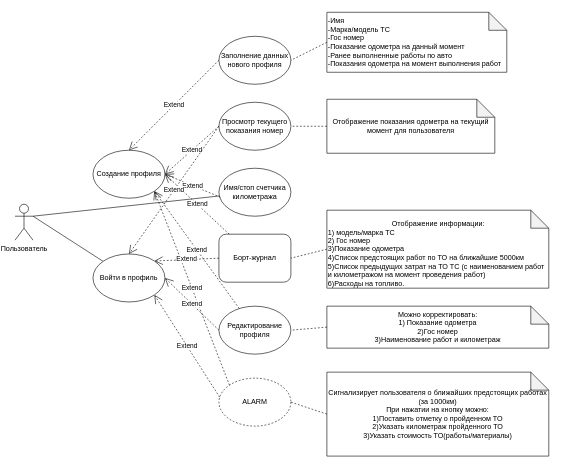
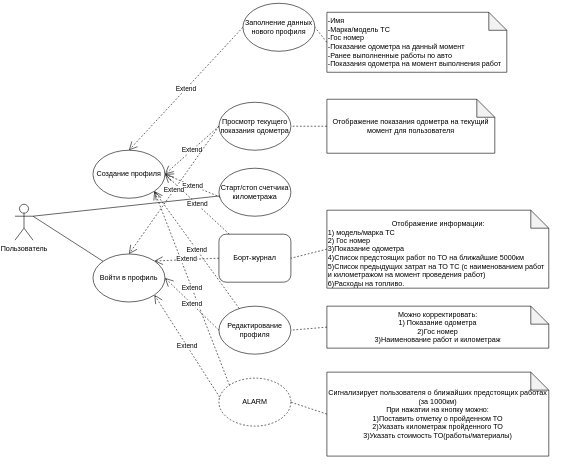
(255, 60) -> (279, 27)
(255, 126) -> (255, 126)
(255, 192) -> (255, 192)
